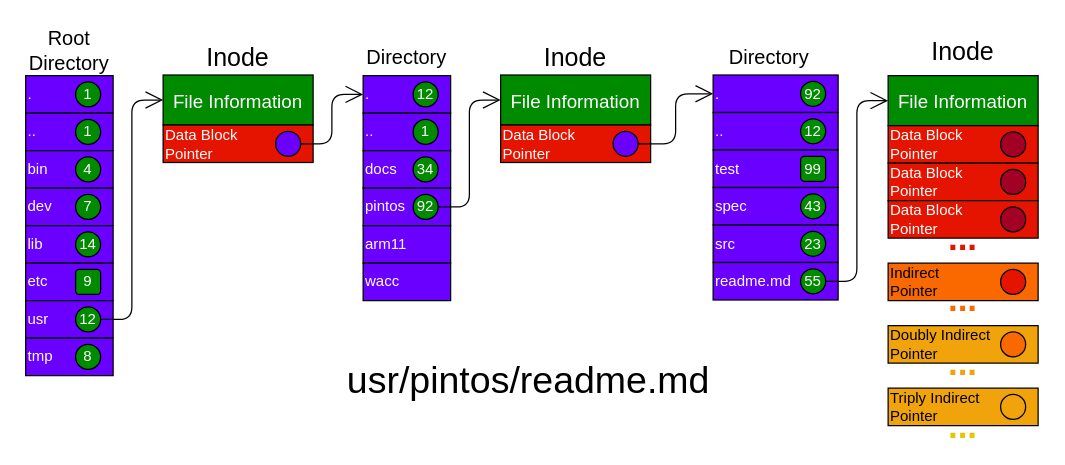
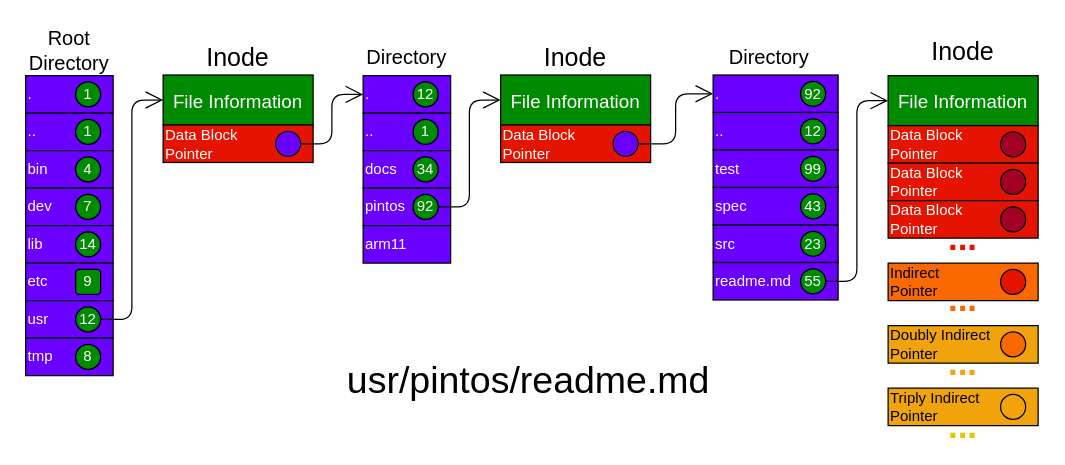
(813, 169) -> (813, 169)
(407, 282) -> none
